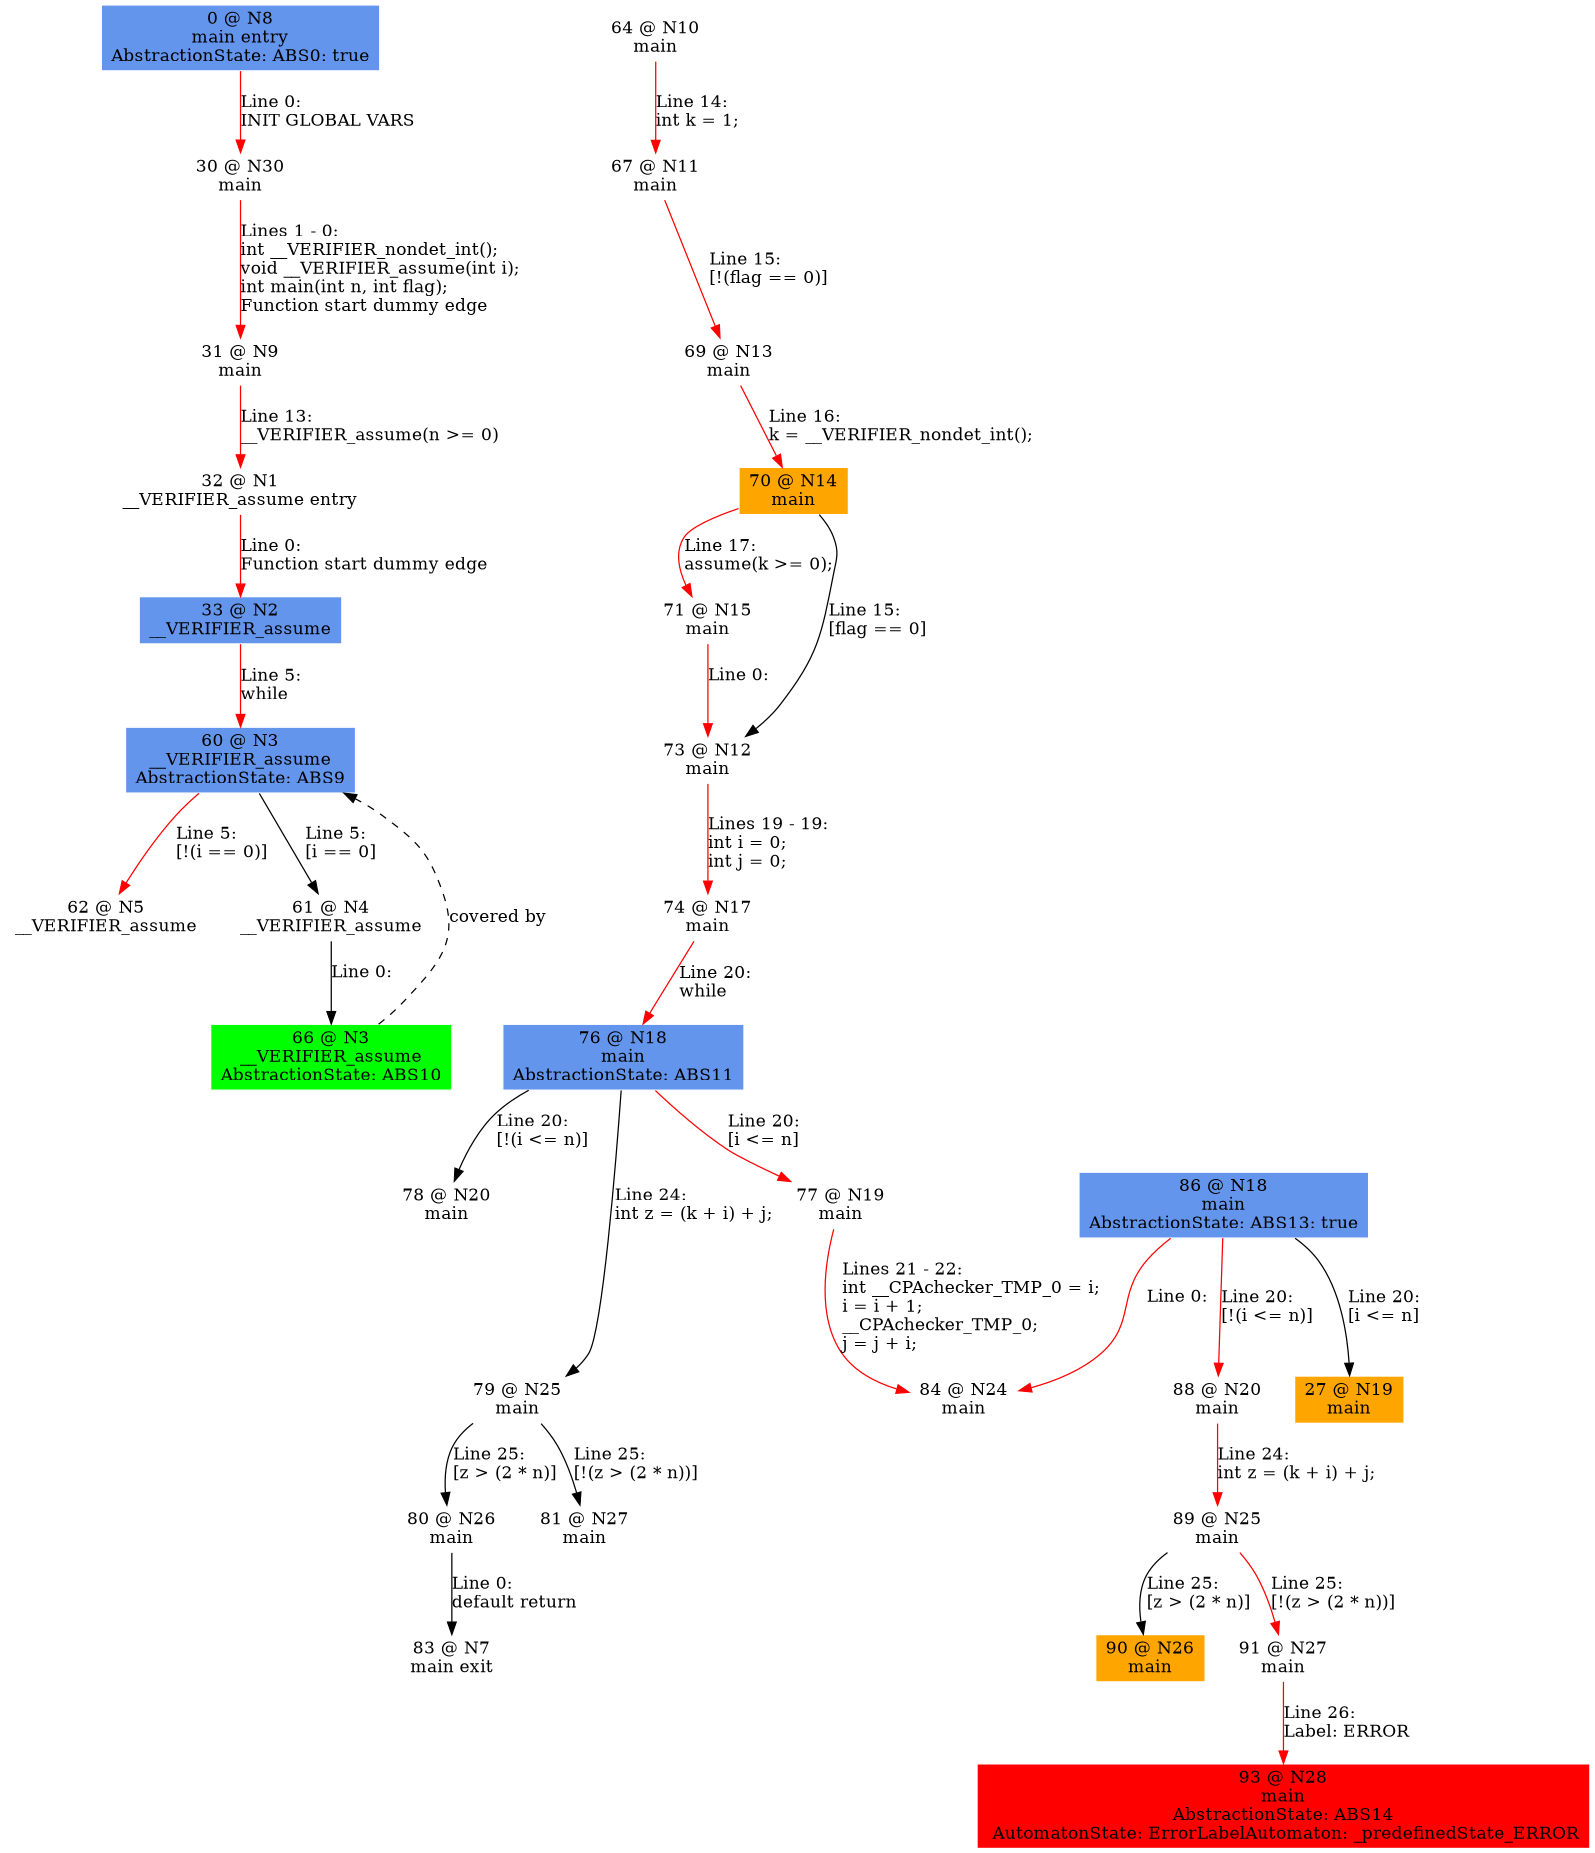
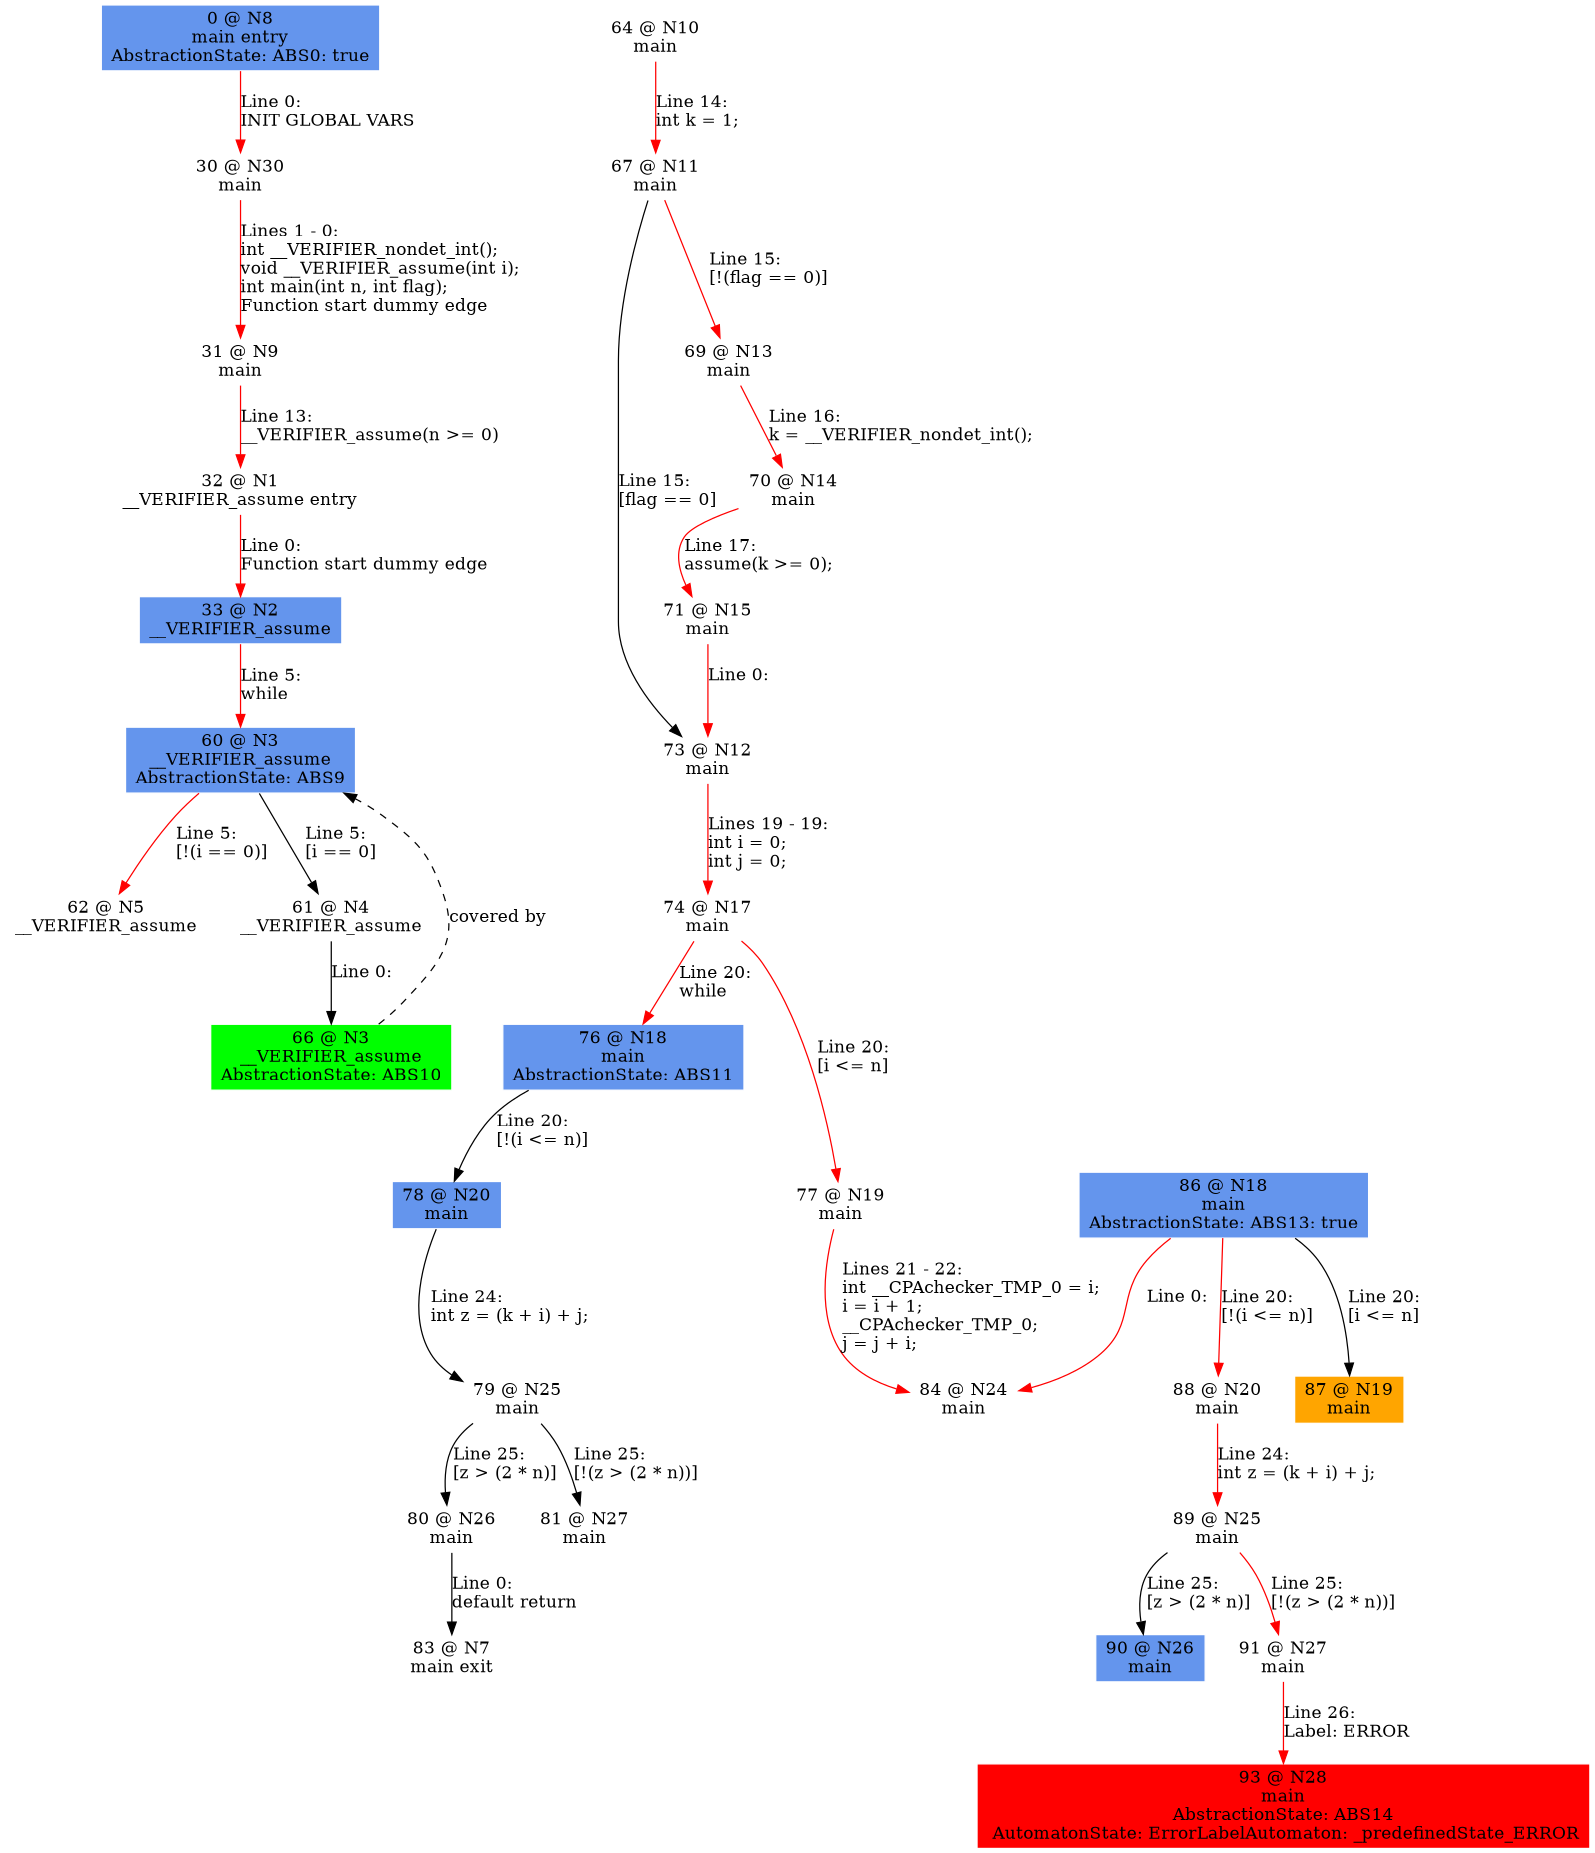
(794, 491) -> (794, 491)
(821, 629) -> (618, 470)
(713, 1139) -> (804, 1048)
(447, 1205) -> (447, 1205)
(609, 1232) -> (419, 1306)
(1349, 1400) -> (1349, 1400)
(1150, 1658) -> (1150, 1658)
